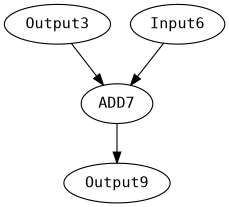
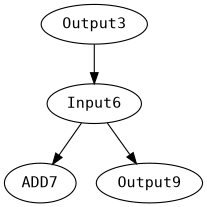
(84, 60) -> (94, 59)
(117, 138) -> (119, 139)
